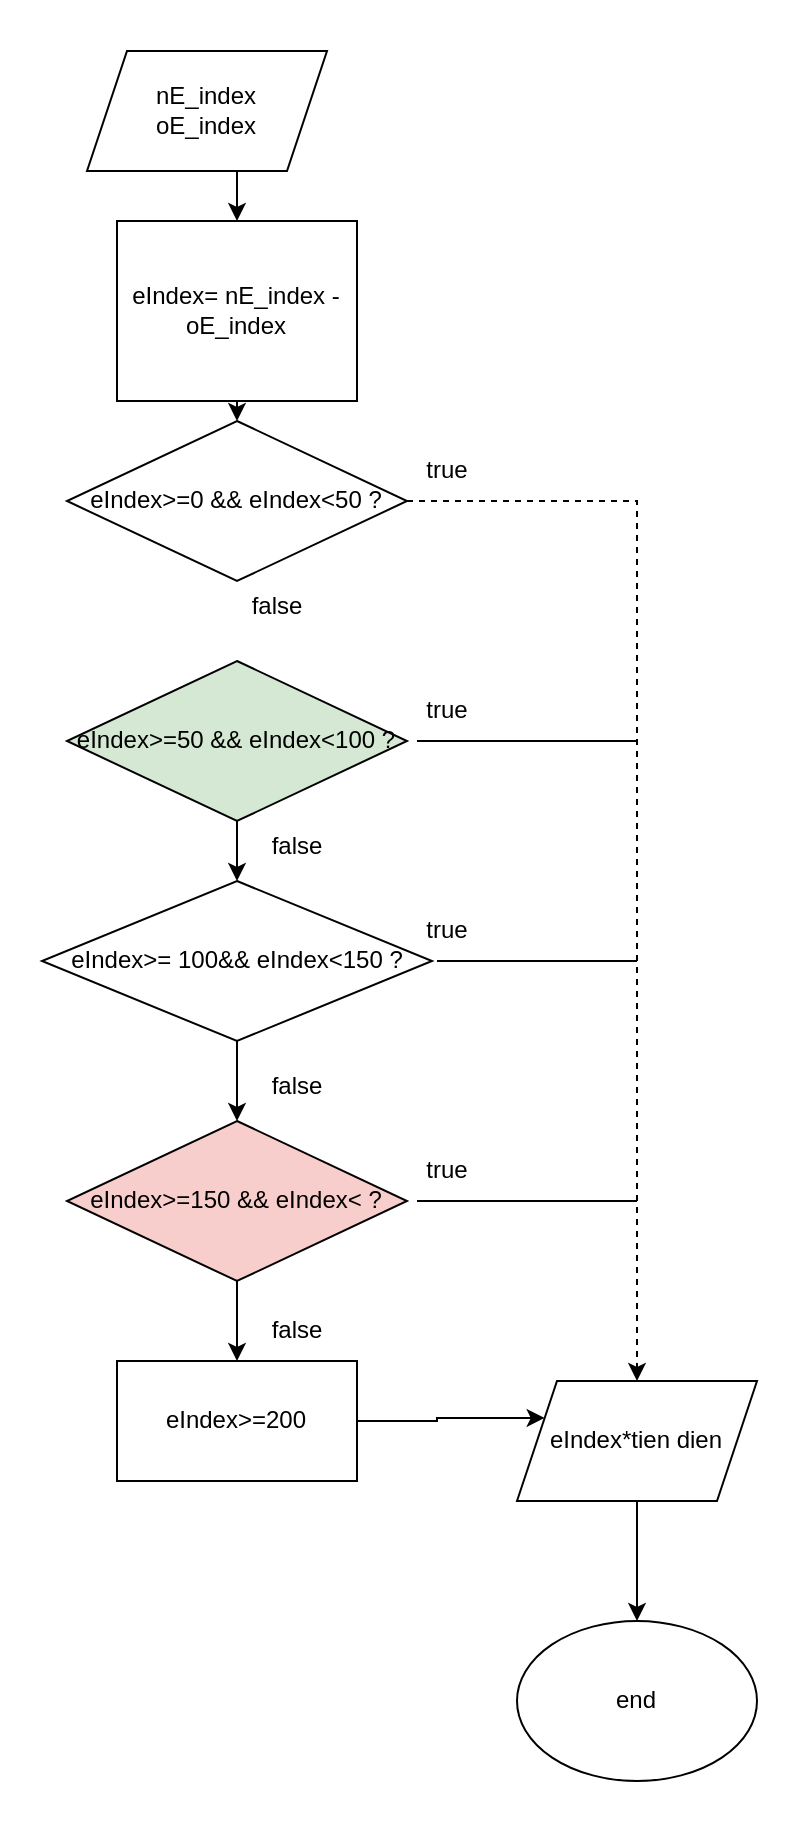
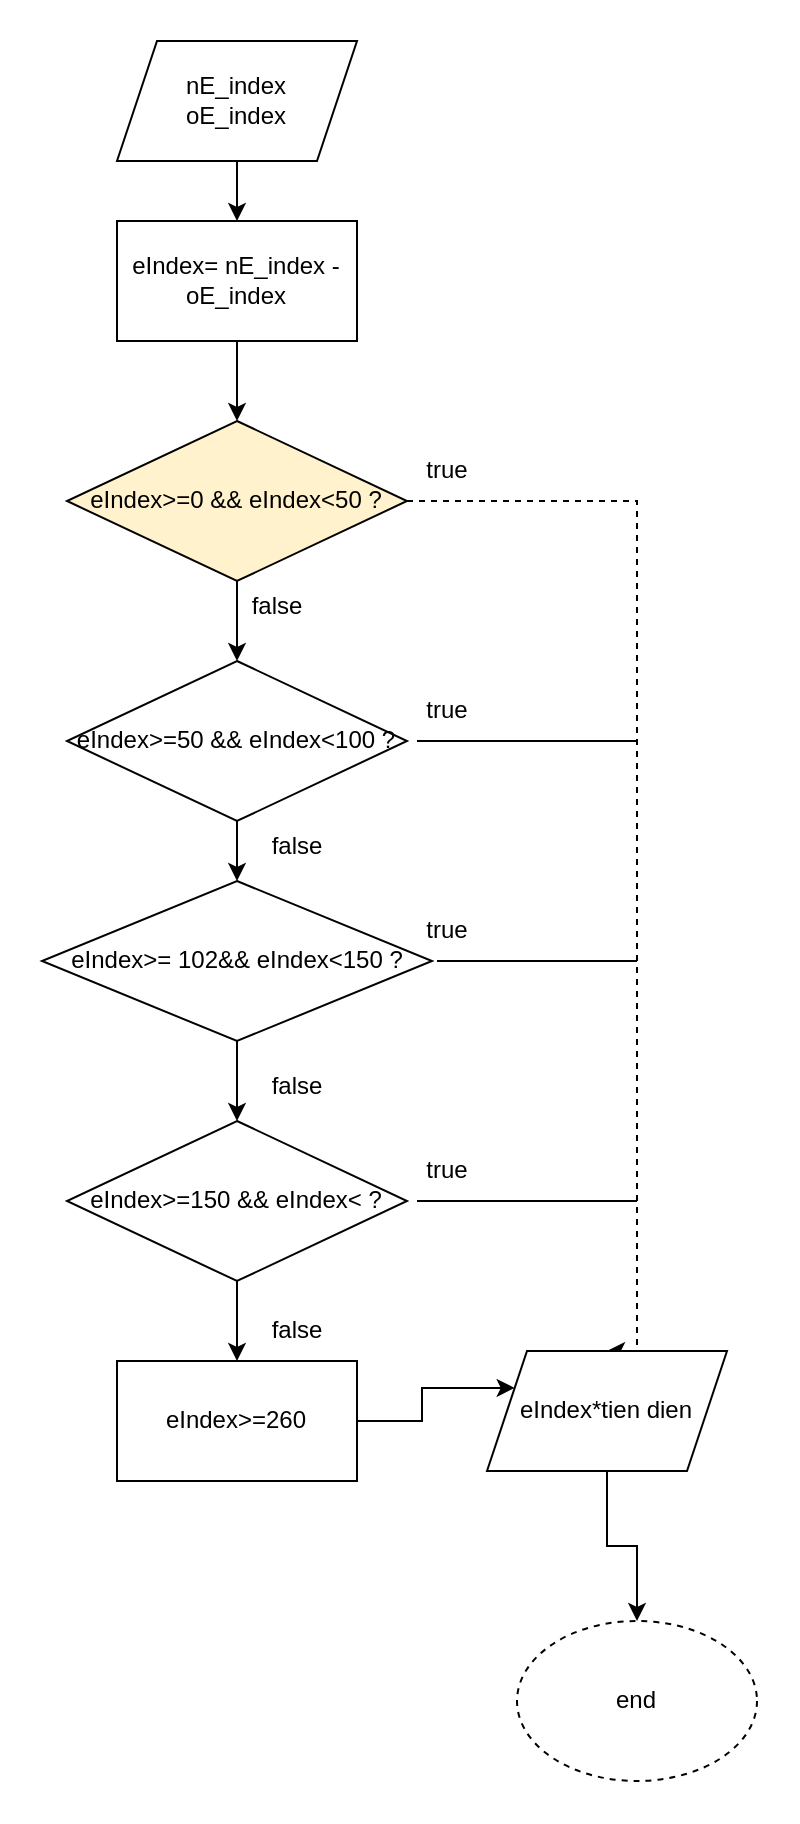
(207, 111) -> (237, 101)
(237, 311) -> (237, 281)
(237, 501) -> (237, 501)
none -> (237, 614)
(237, 741) -> (237, 741)
(238, 961) -> (238, 961)
(237, 1201) -> (237, 1201)
(237, 1421) -> (237, 1421)
(637, 1441) -> (607, 1411)
(637, 1701) -> (637, 1701)
